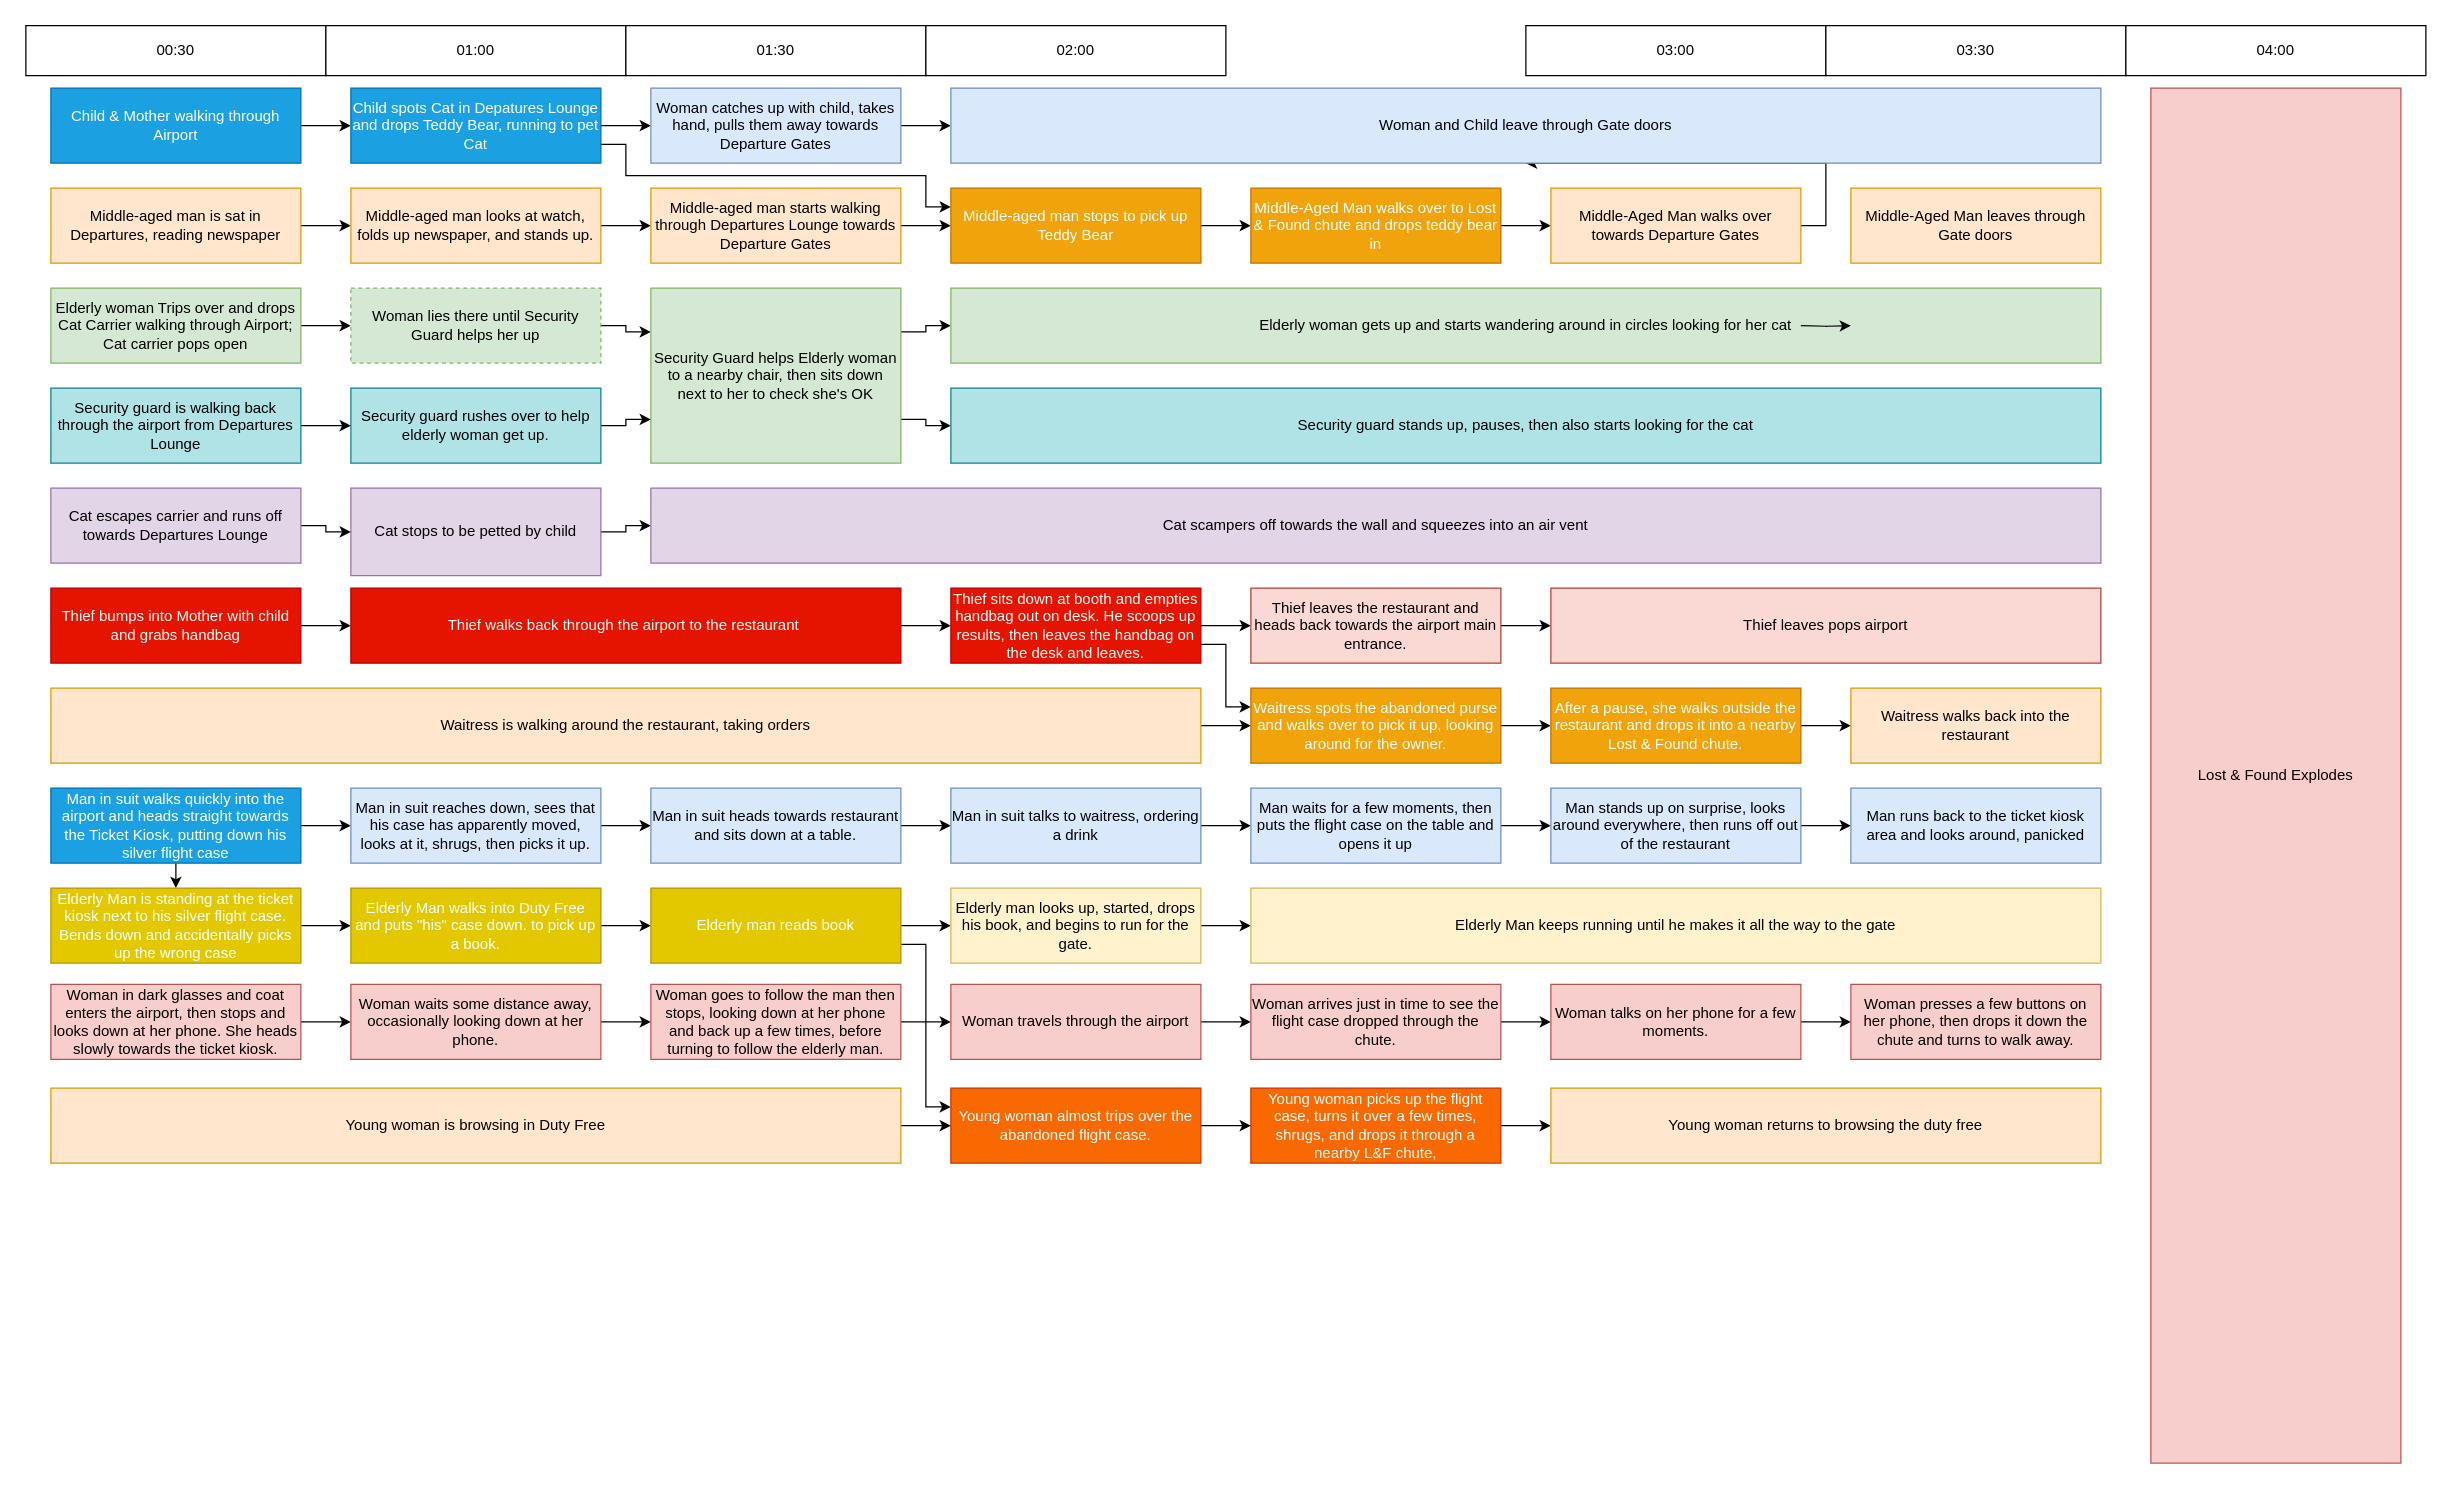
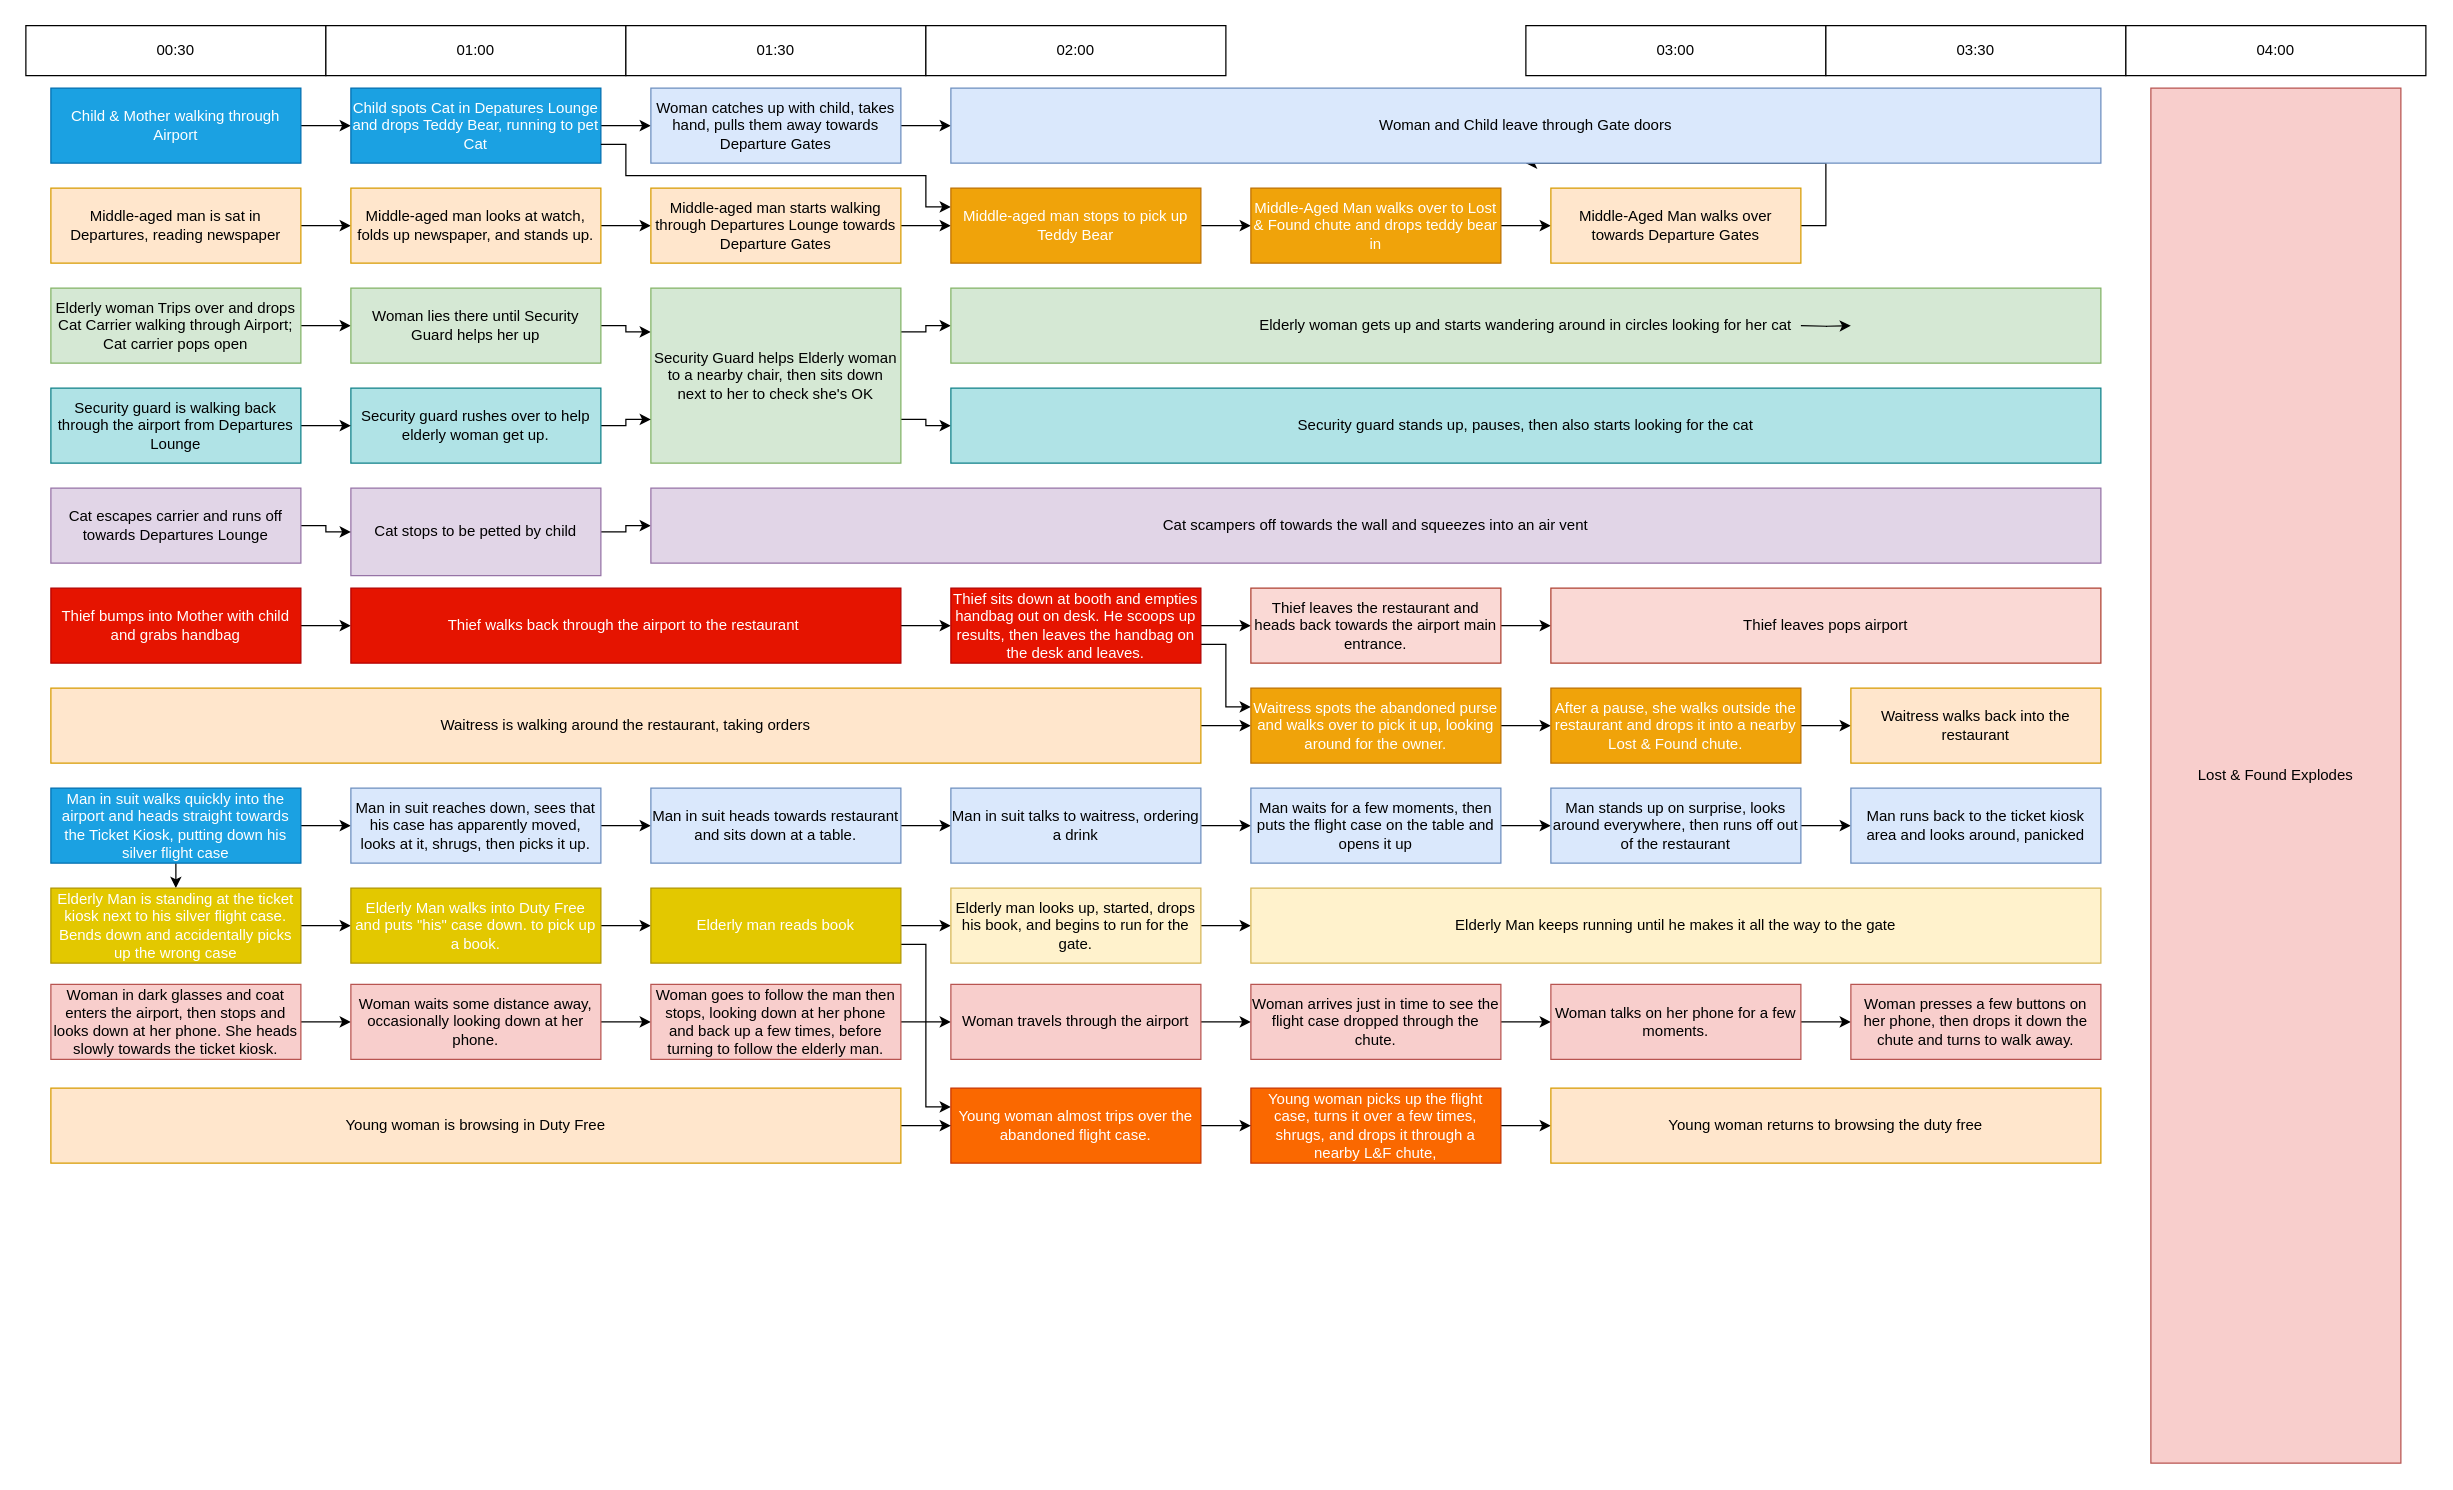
(1976, 226) -> none
(476, 326) -> (476, 326)
